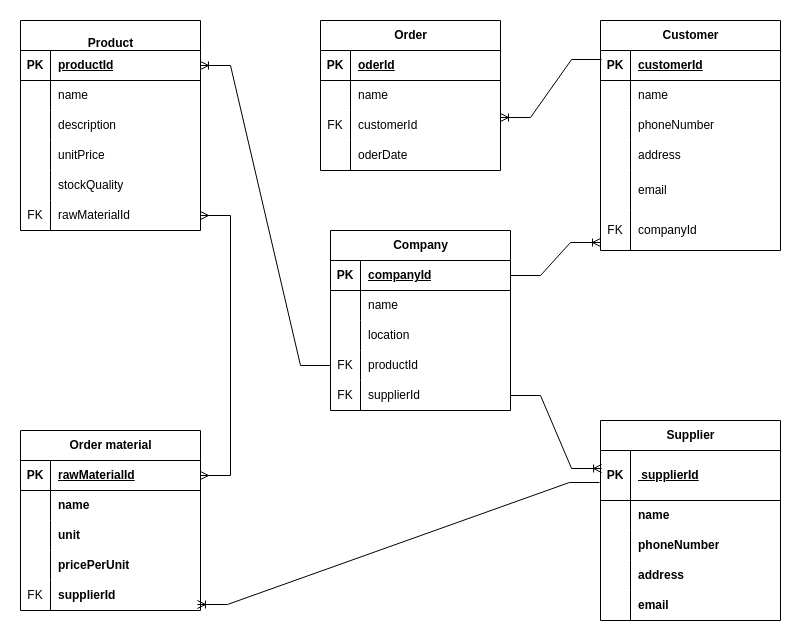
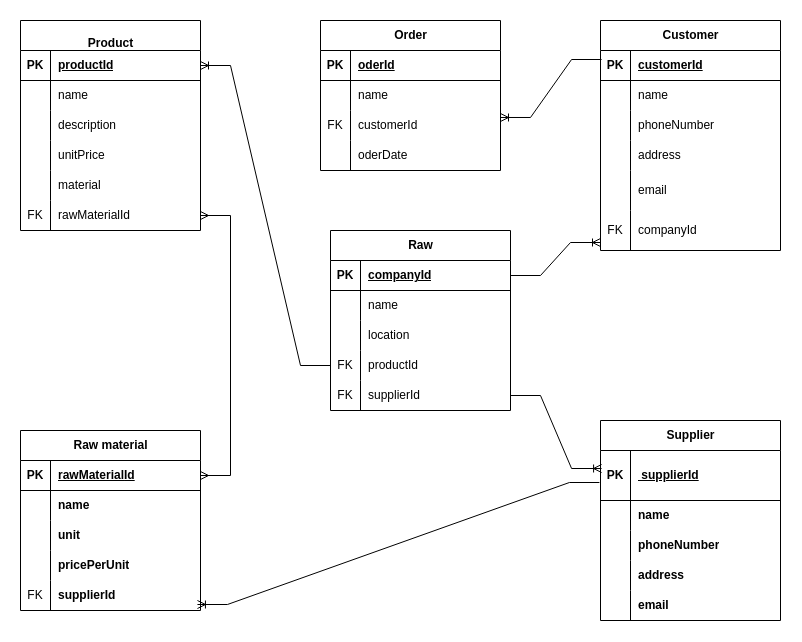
(96, 186) -> (82, 186)
(421, 246) -> (421, 246)
(111, 446) -> (111, 446)
